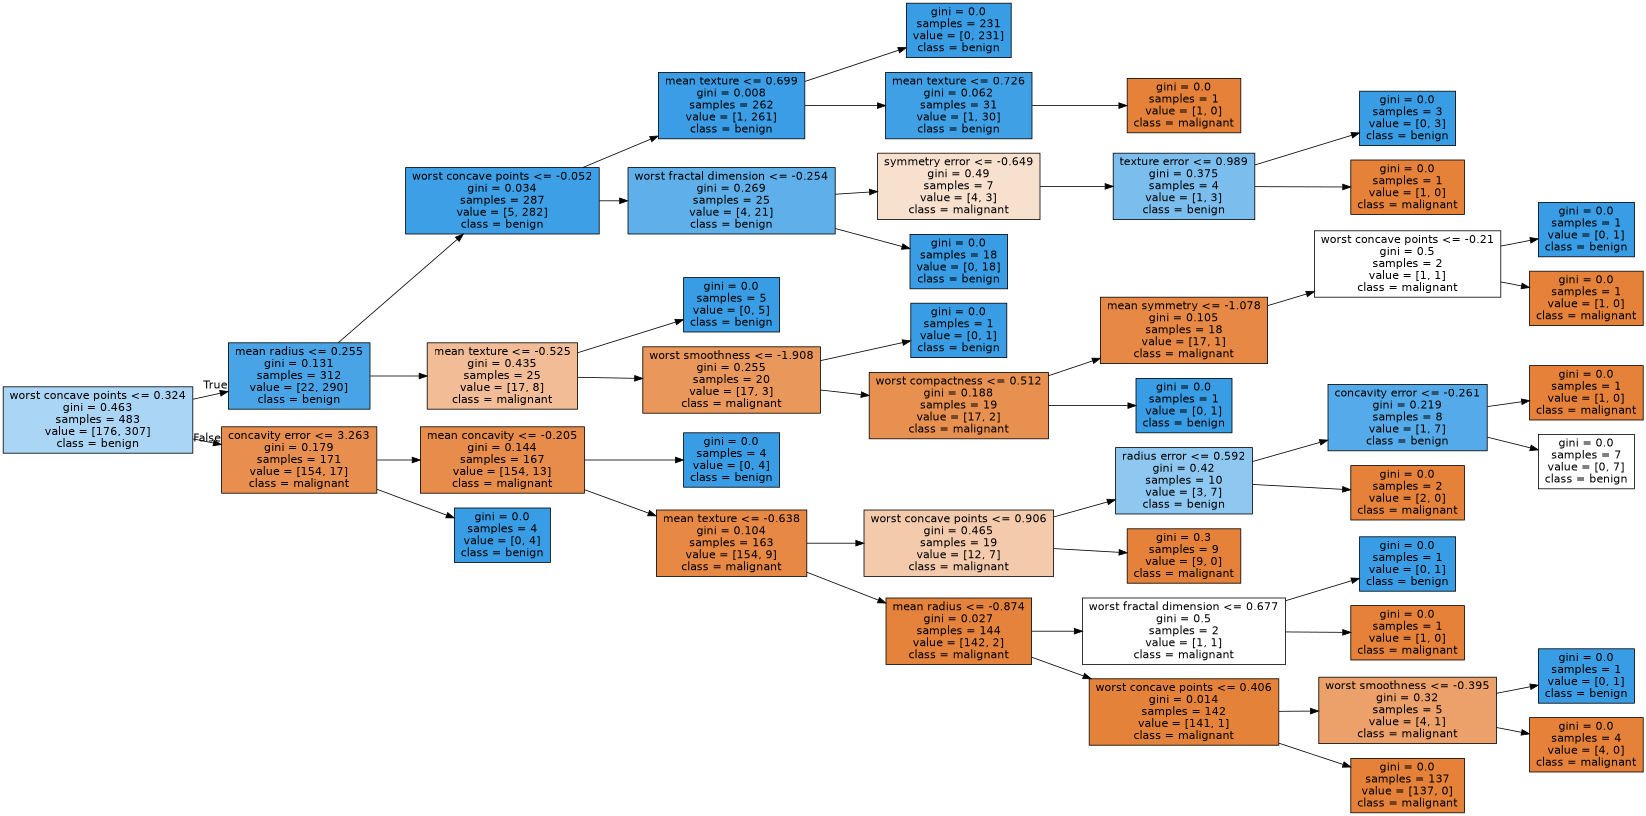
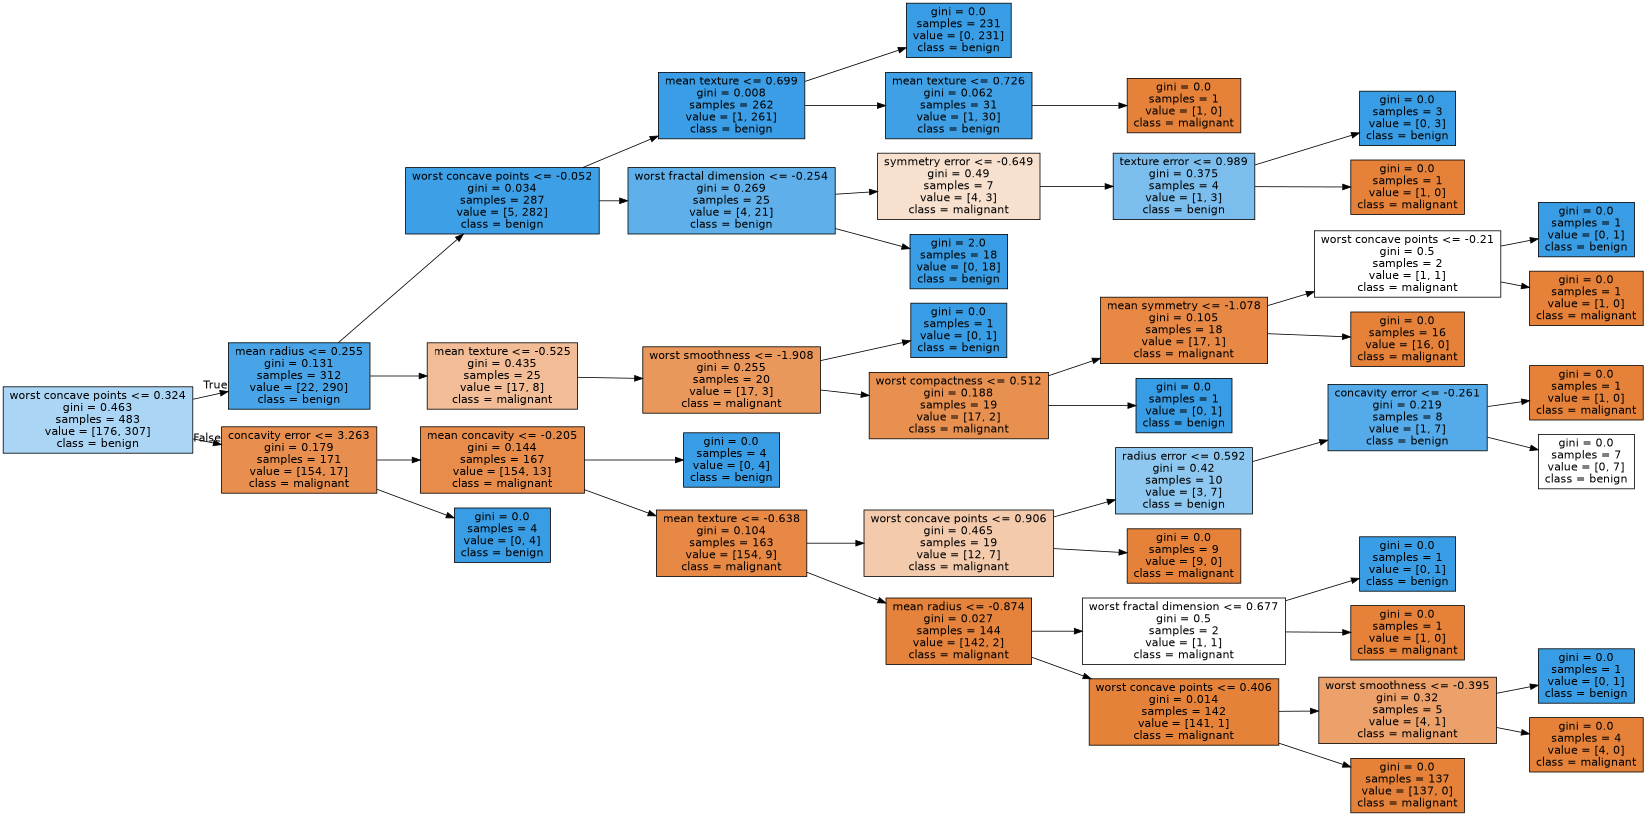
(959, 262) -> (959, 262)
(732, 305) -> none
none -> (1408, 339)
(1408, 493) -> none
(1184, 556) -> (1184, 556)
